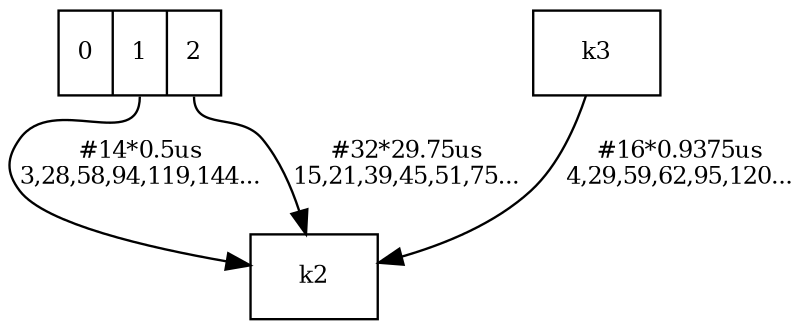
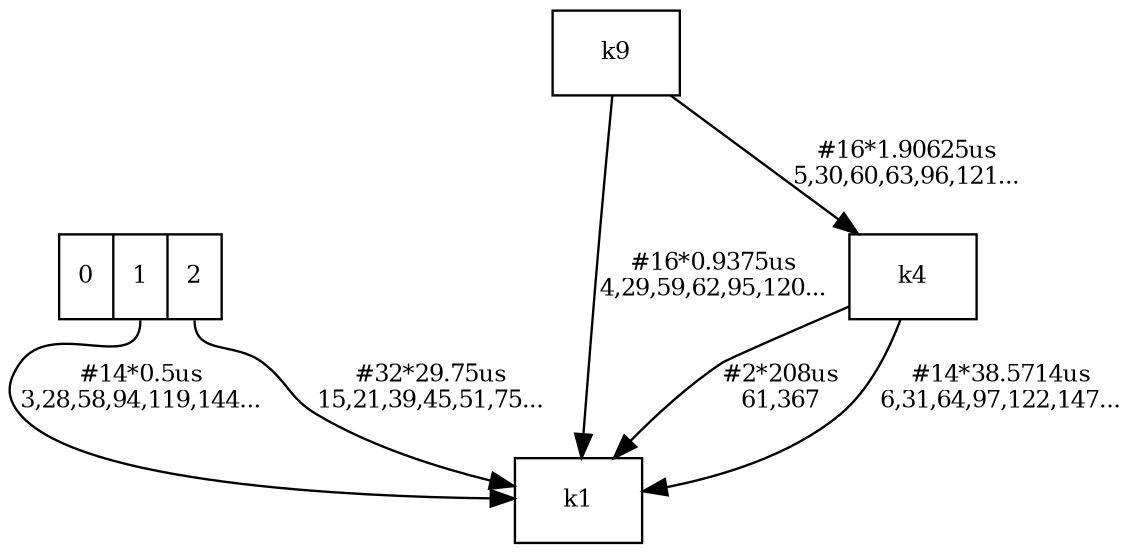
(597, 53) -> (616, 53)
(314, 277) -> (579, 501)
none -> (913, 277)
